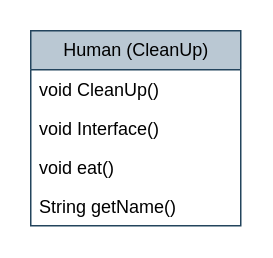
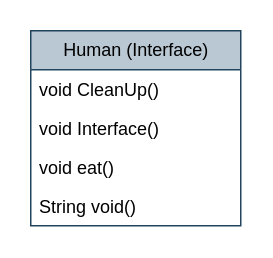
(137, 50) -> (137, 50)
(115, 207) -> (98, 207)
